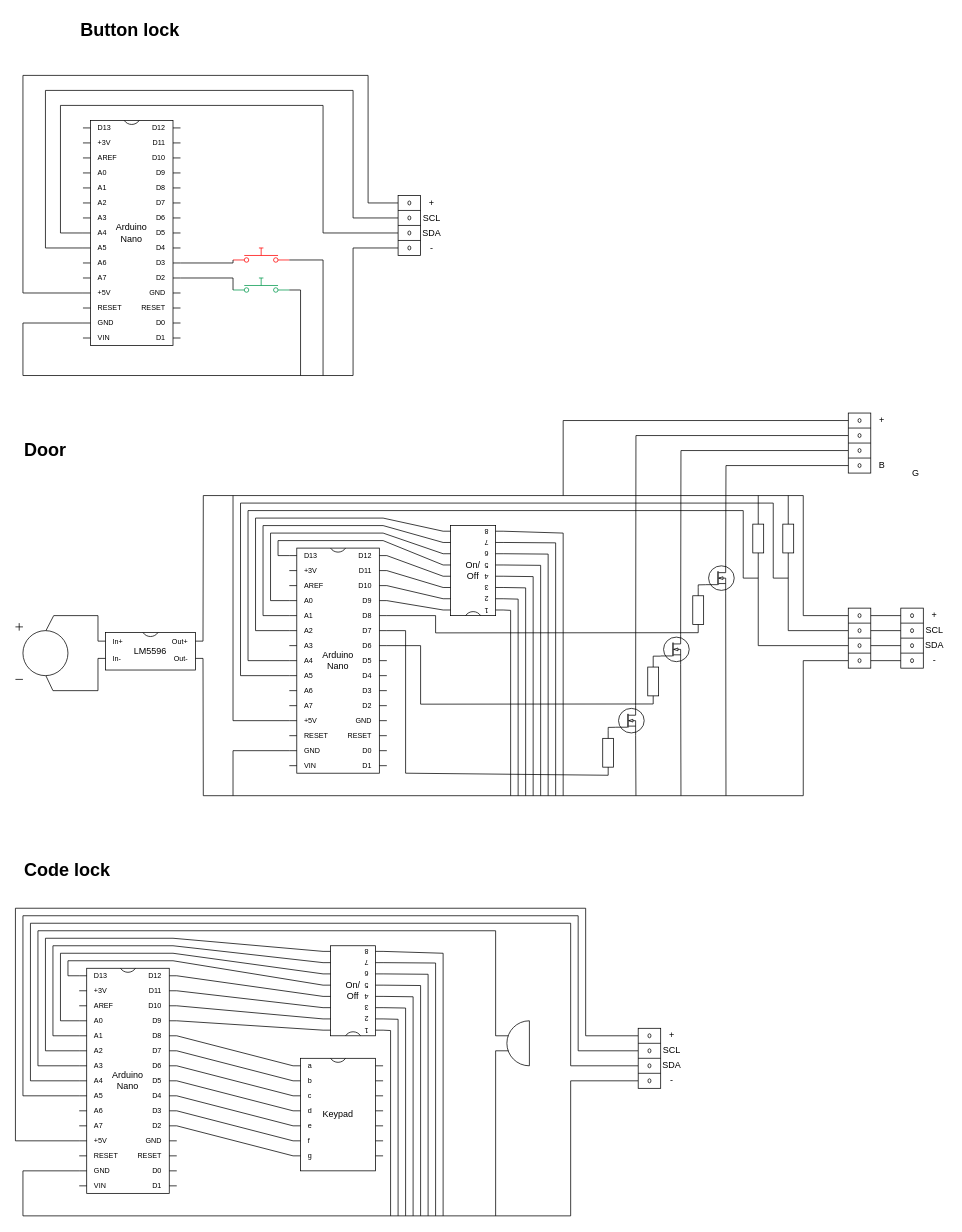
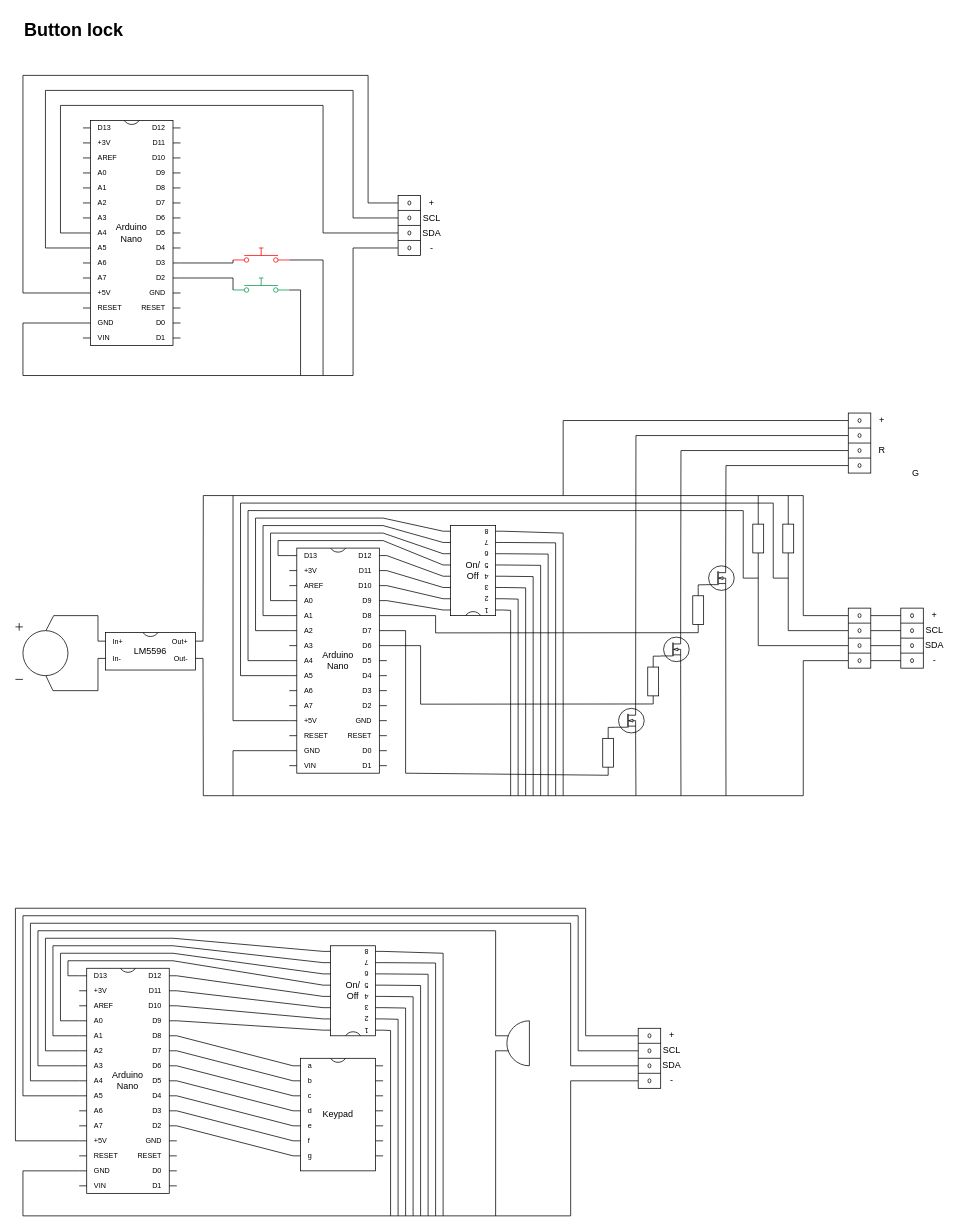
(169, 30) -> (113, 30)
(113, 450) -> none
none -> (882, 450)
(882, 465) -> none
(113, 870) -> none
